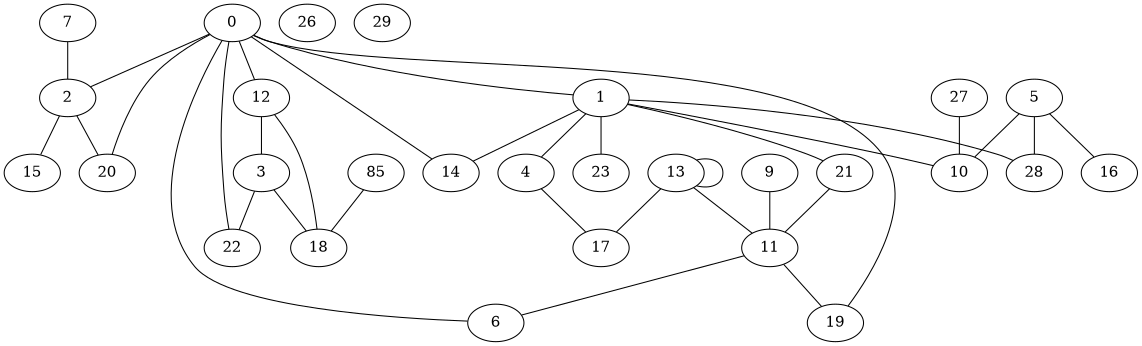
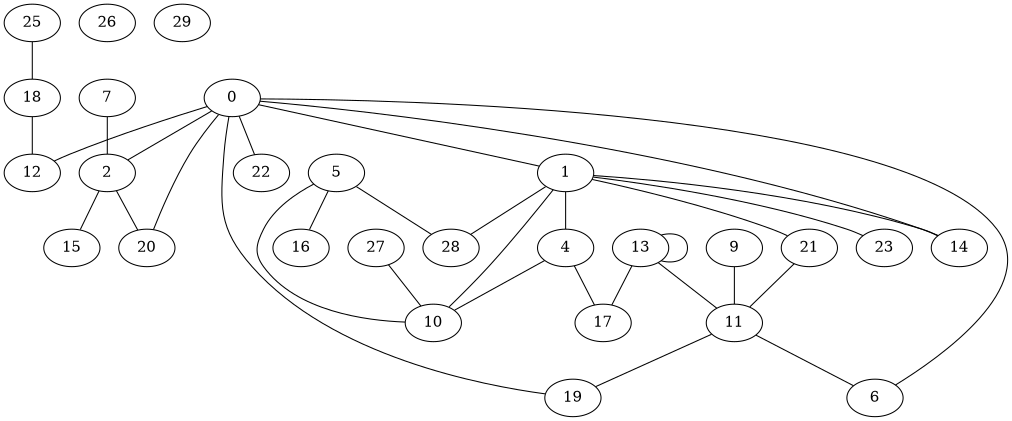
(261, 173) -> none
(376, 173) -> (32, 23)
none -> (500, 285)
